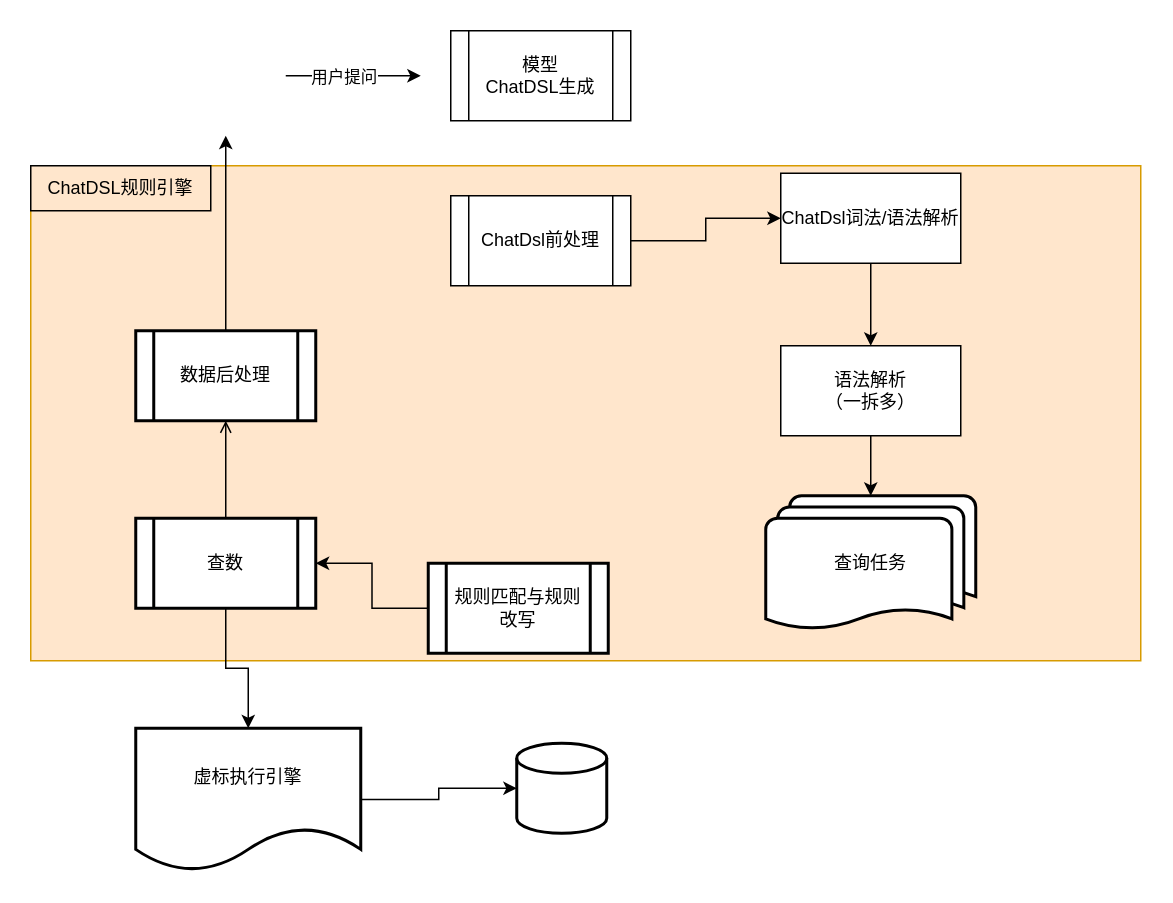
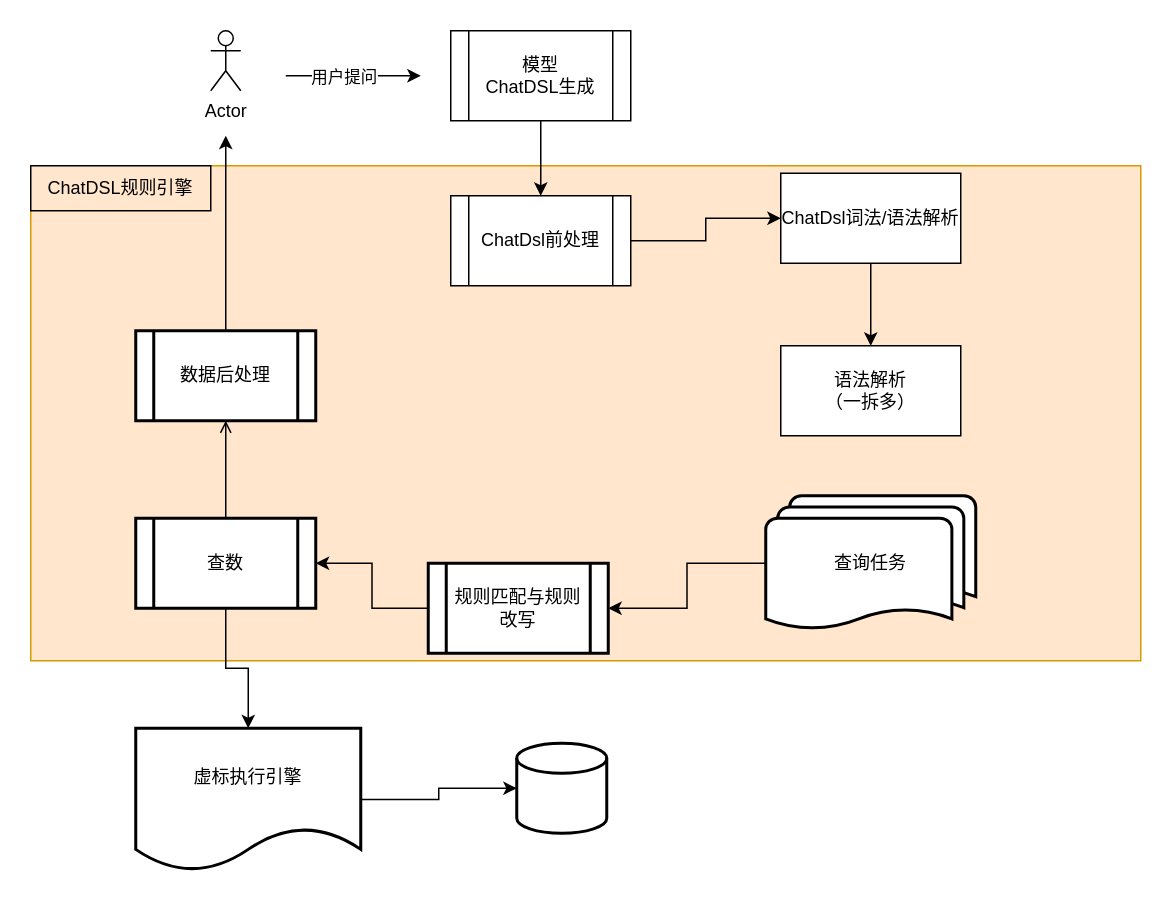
none -> (226, 61)
none -> (541, 153)
(871, 461) -> none
none -> (687, 581)
